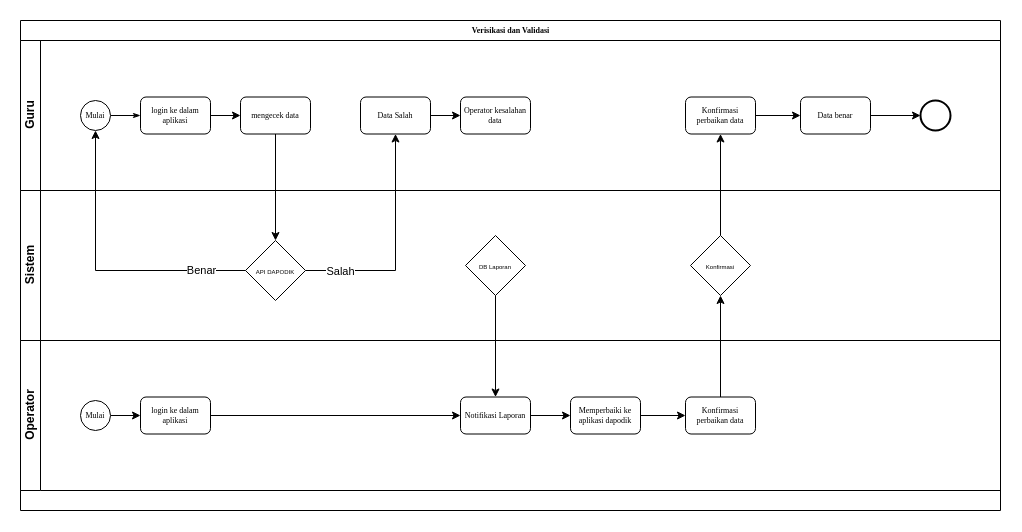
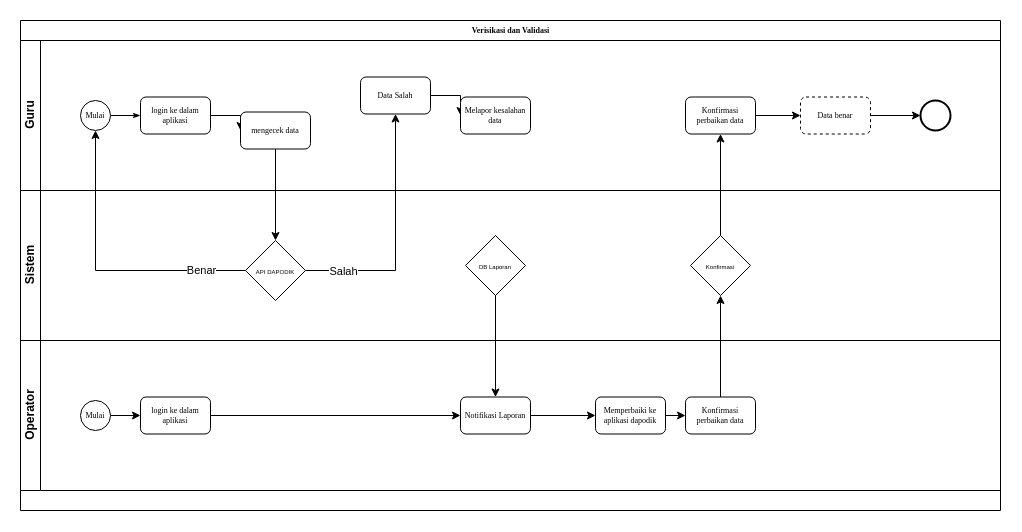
(276, 116) -> (276, 131)
(396, 116) -> (396, 96)
(496, 116) -> (496, 116)
(836, 116) -> (836, 116)
(606, 416) -> (631, 416)
